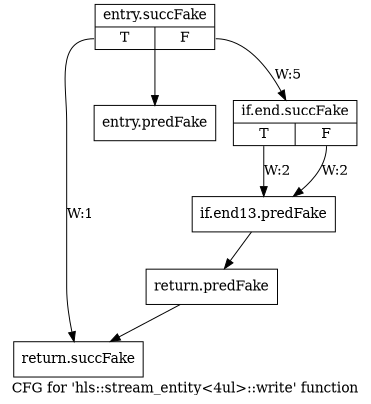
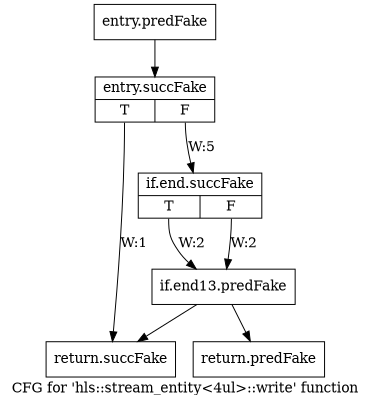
(155, 73) -> (155, 53)
(150, 321) -> (172, 320)
